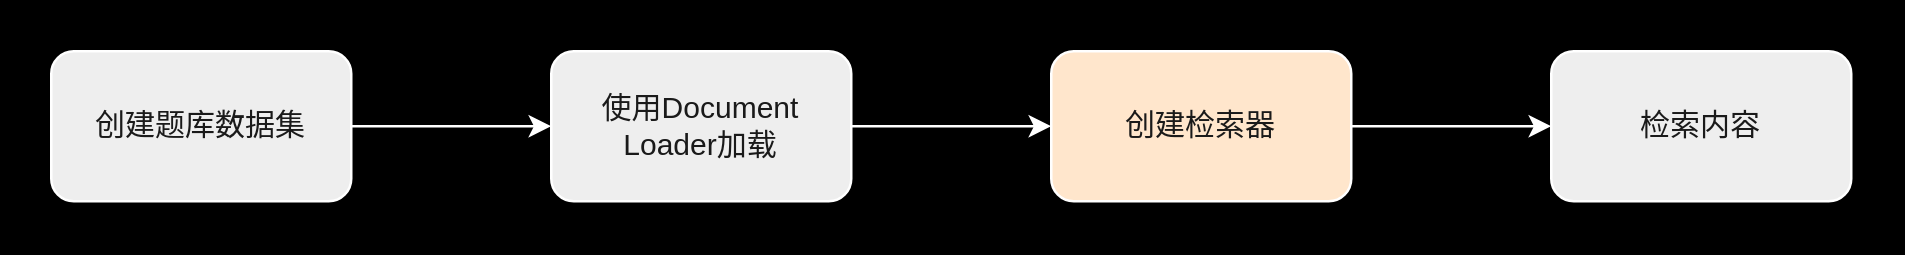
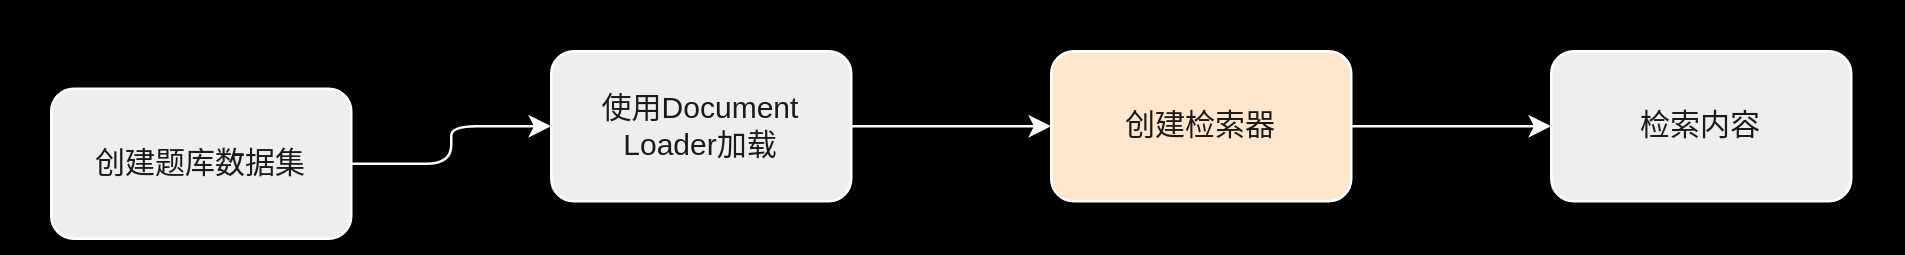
(201, 126) -> (201, 164)
